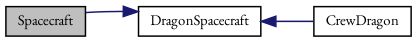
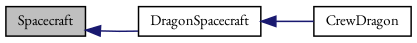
(104, 12) -> (119, 31)
